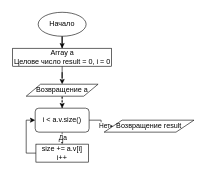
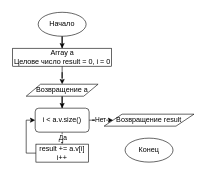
(62, 104) -> (62, 104)
(149, 126) -> (149, 120)
none -> (149, 150)
(62, 153) -> (62, 153)
